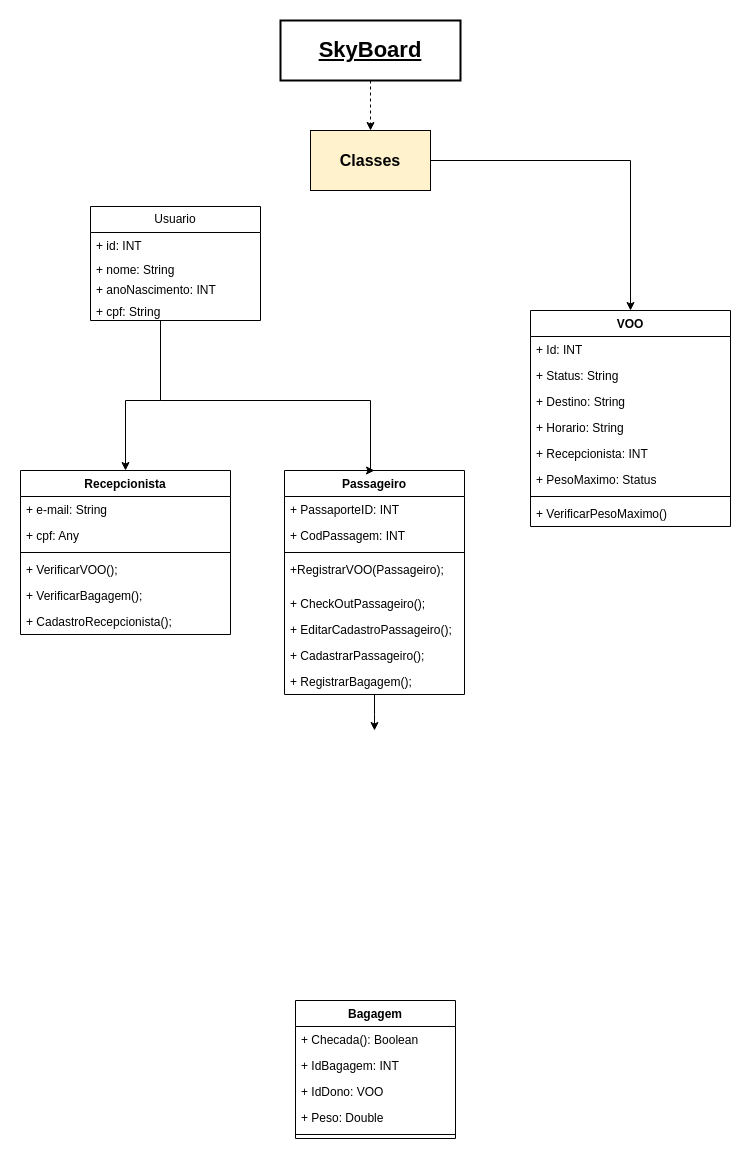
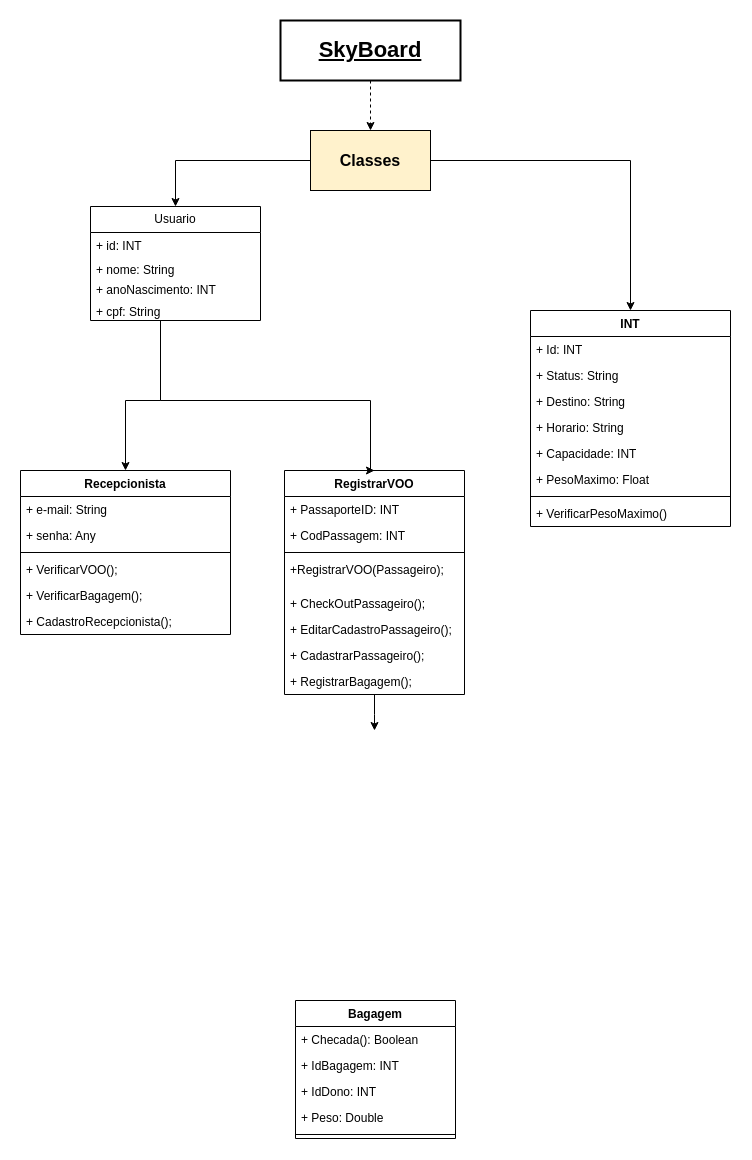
none -> (224, 161)
(631, 325) -> (631, 325)
(596, 455) -> (587, 455)
(597, 481) -> (593, 481)
(375, 485) -> (375, 485)
(55, 537) -> (62, 537)
(341, 1093) -> (341, 1093)
